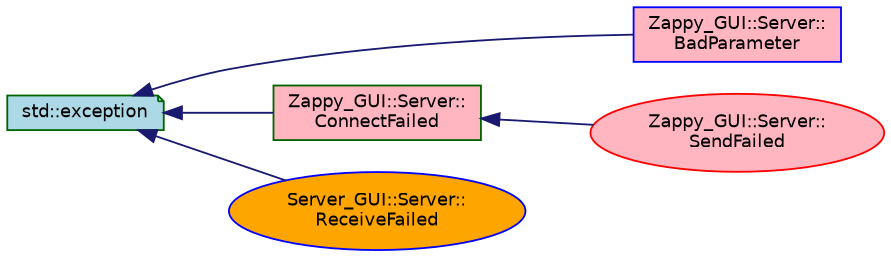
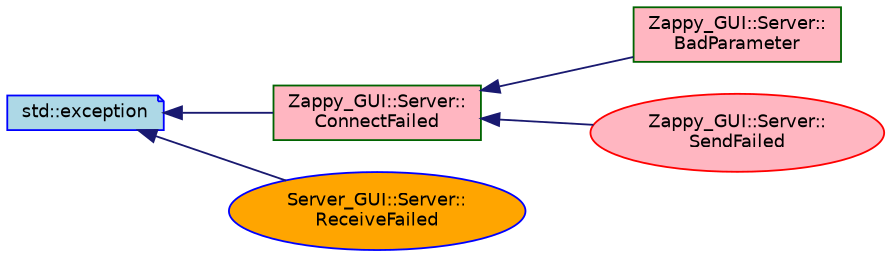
(737, 35) -> (737, 35)
(391, 47) -> (566, 72)
(86, 113) -> (86, 113)
